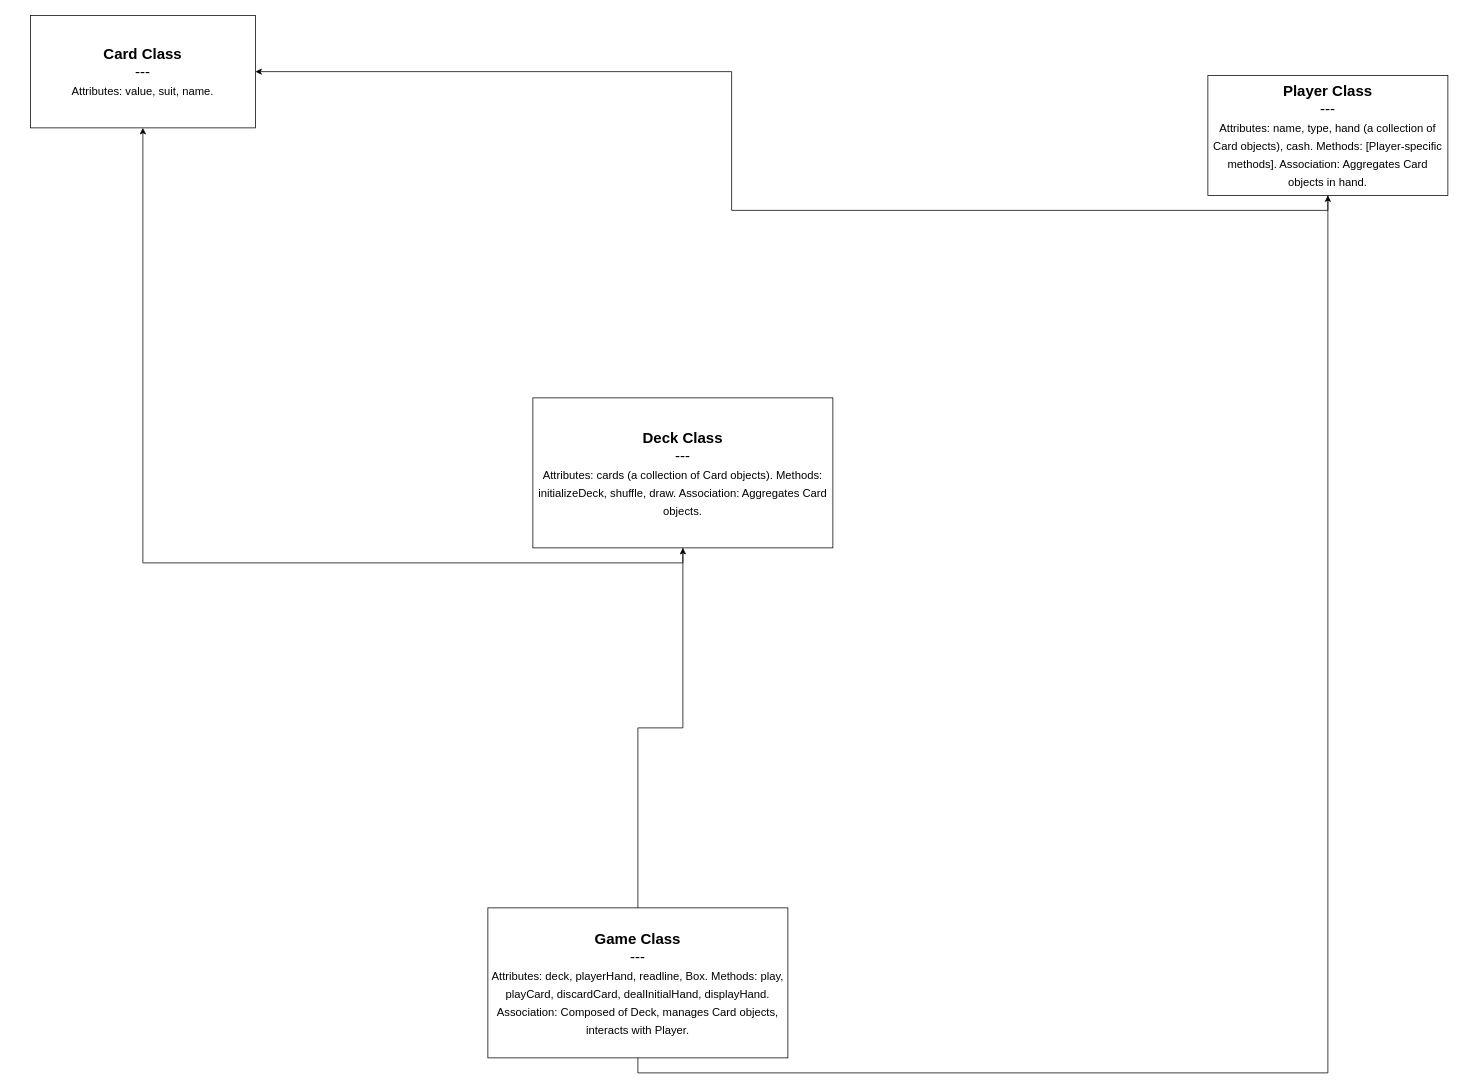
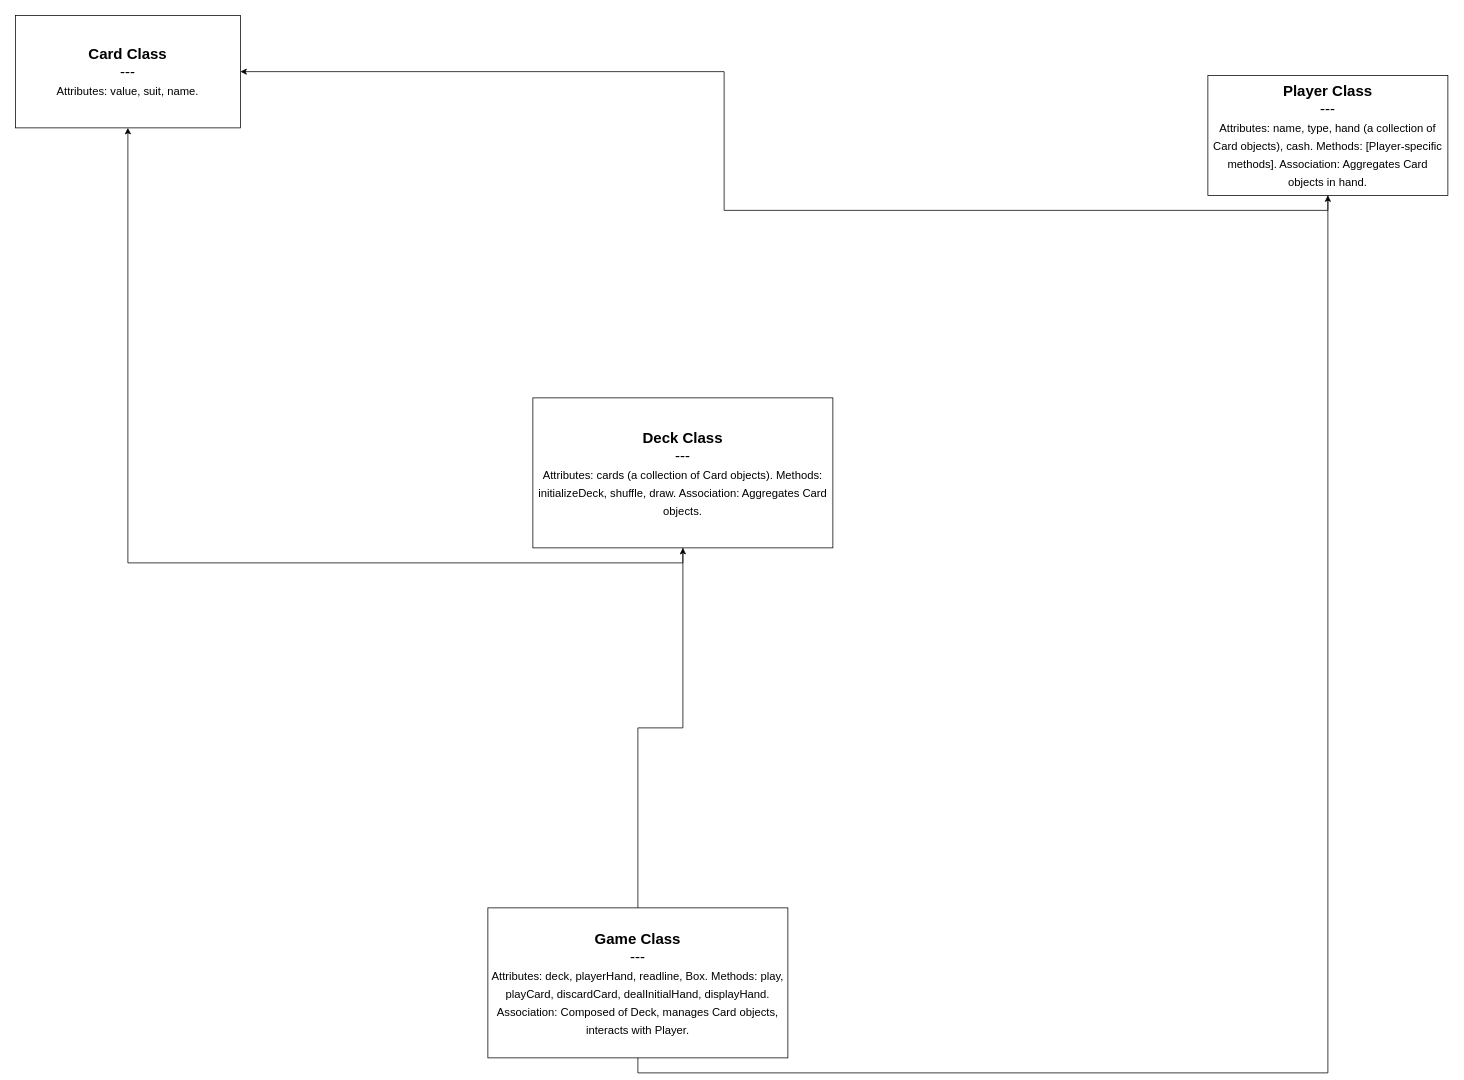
(143, 72) -> (128, 72)
